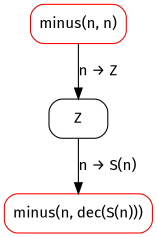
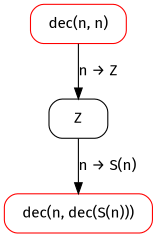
(78, 24) -> (78, 24)
(78, 213) -> (78, 213)
